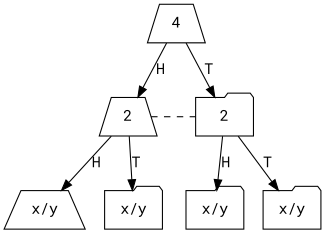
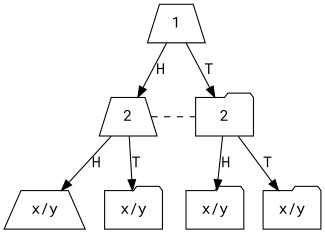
(176, 24) -> (176, 24)
